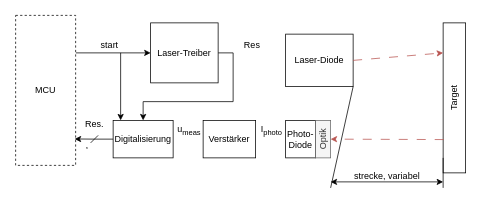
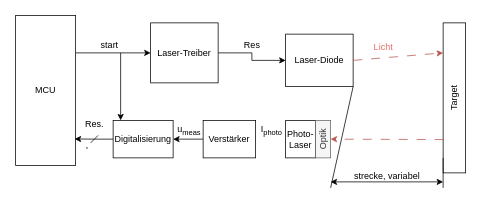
none -> (383, 48)
(45, 90) -> (45, 90)
(189, 102) -> (261, 60)
none -> (179, 139)
(300, 139) -> (300, 139)
